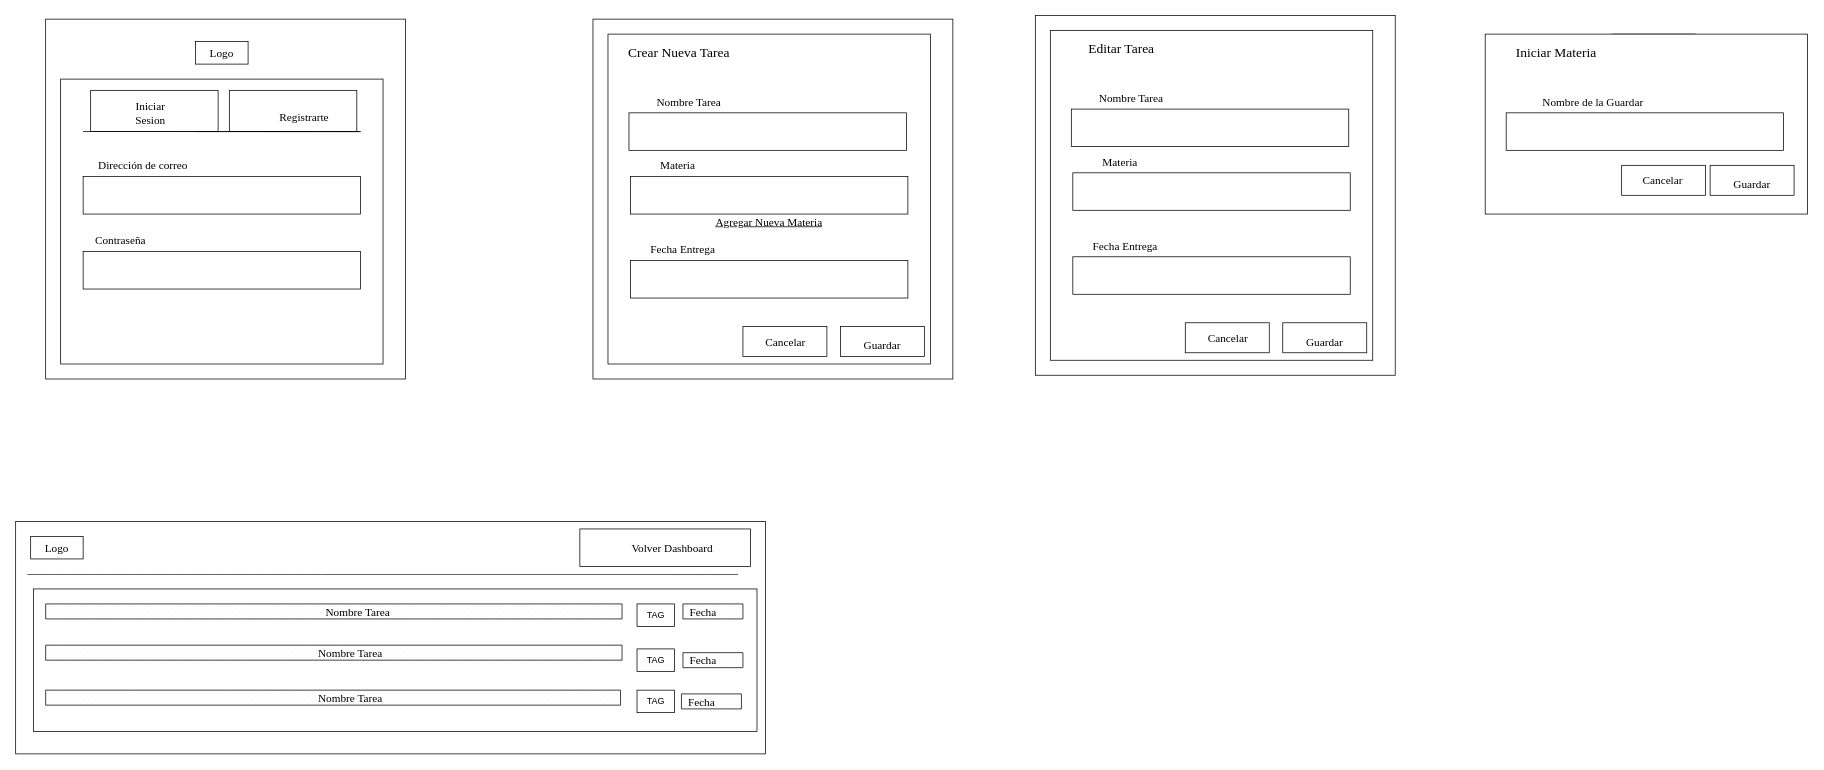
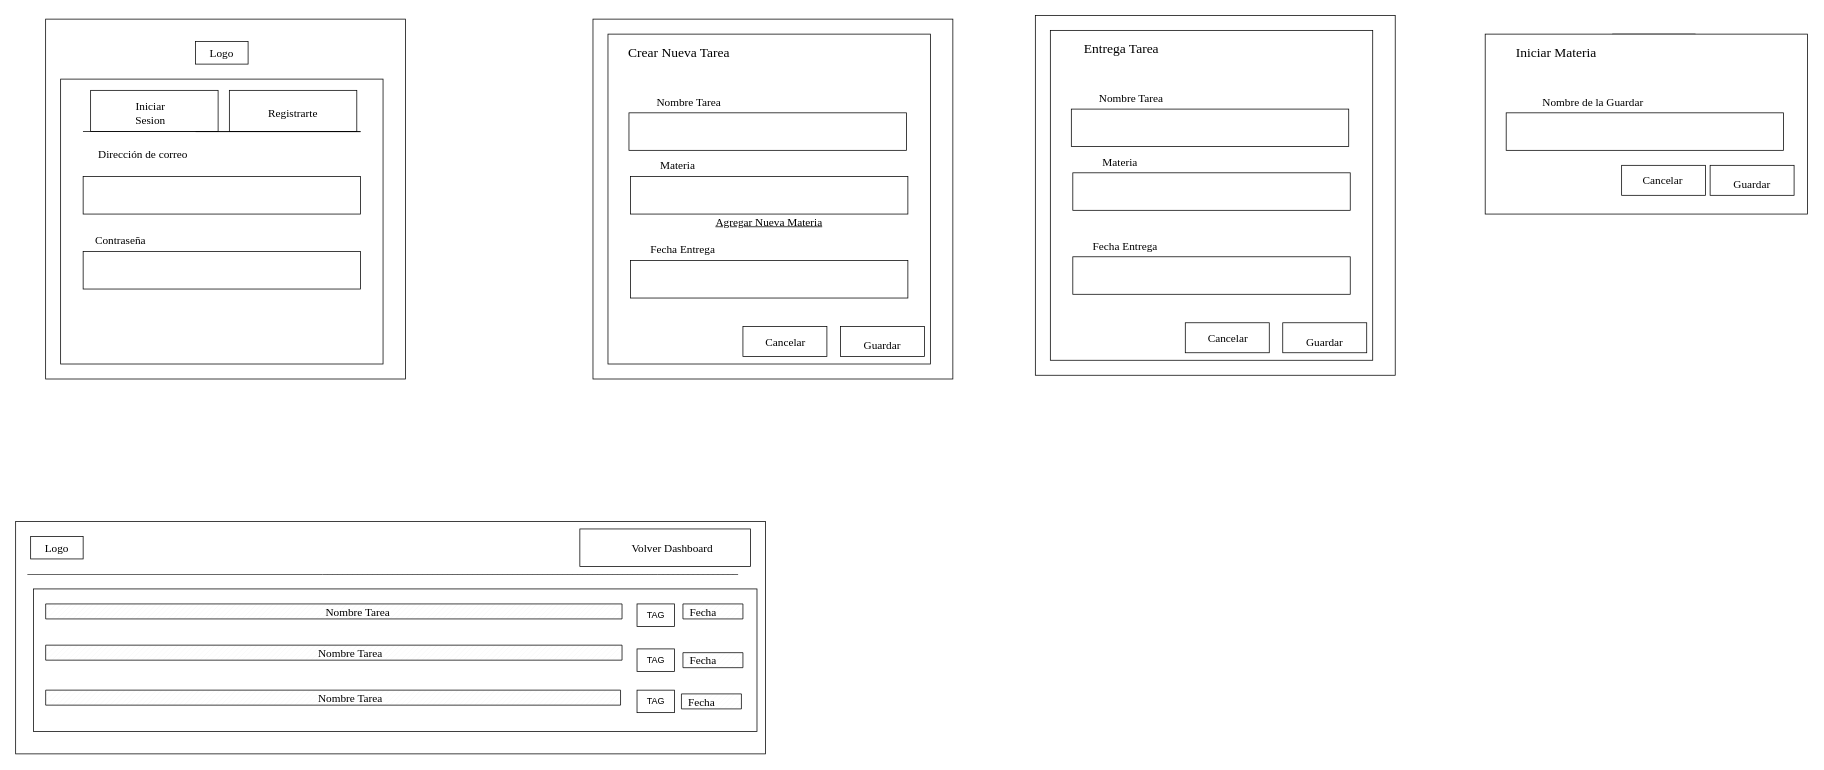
(1122, 49) -> (1122, 49)
(304, 117) -> (293, 113)
(143, 165) -> (143, 154)
